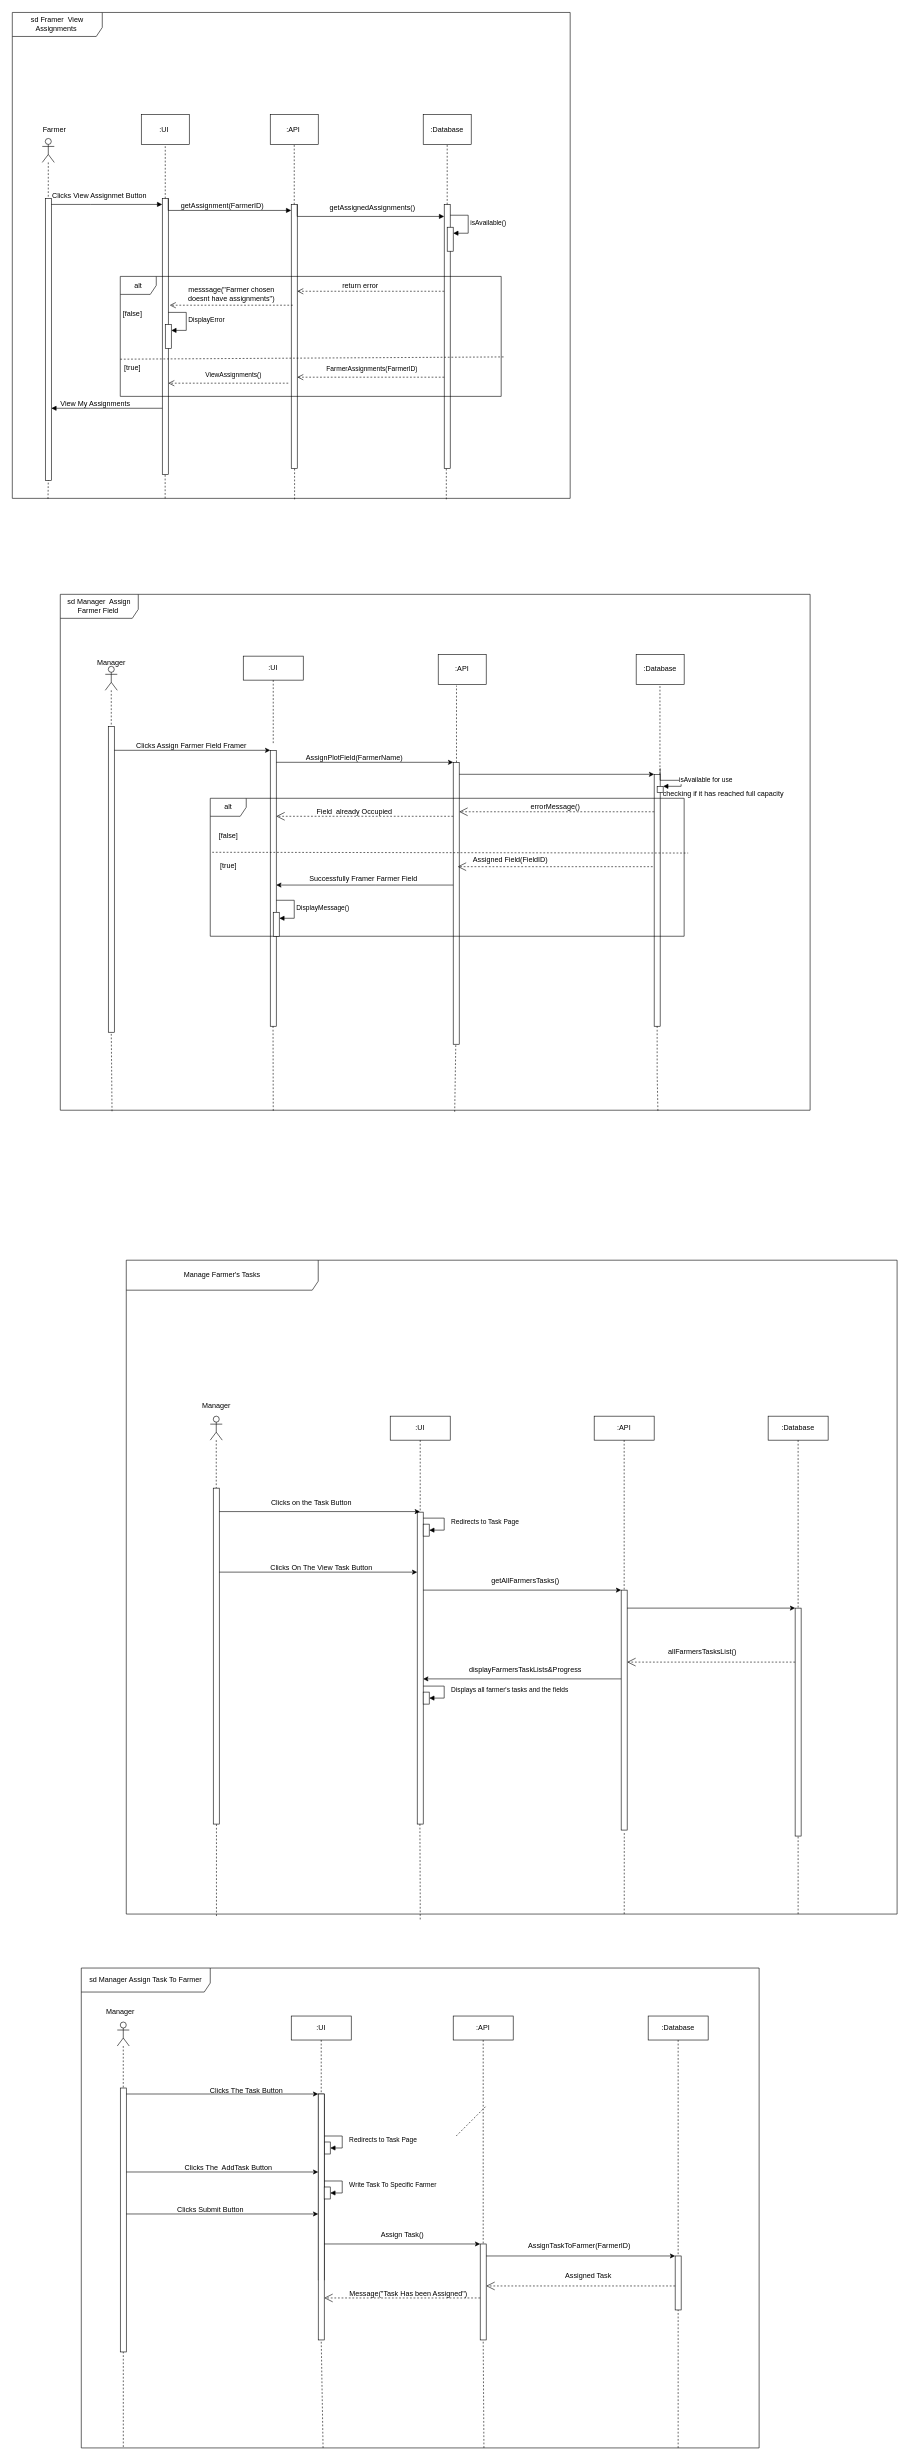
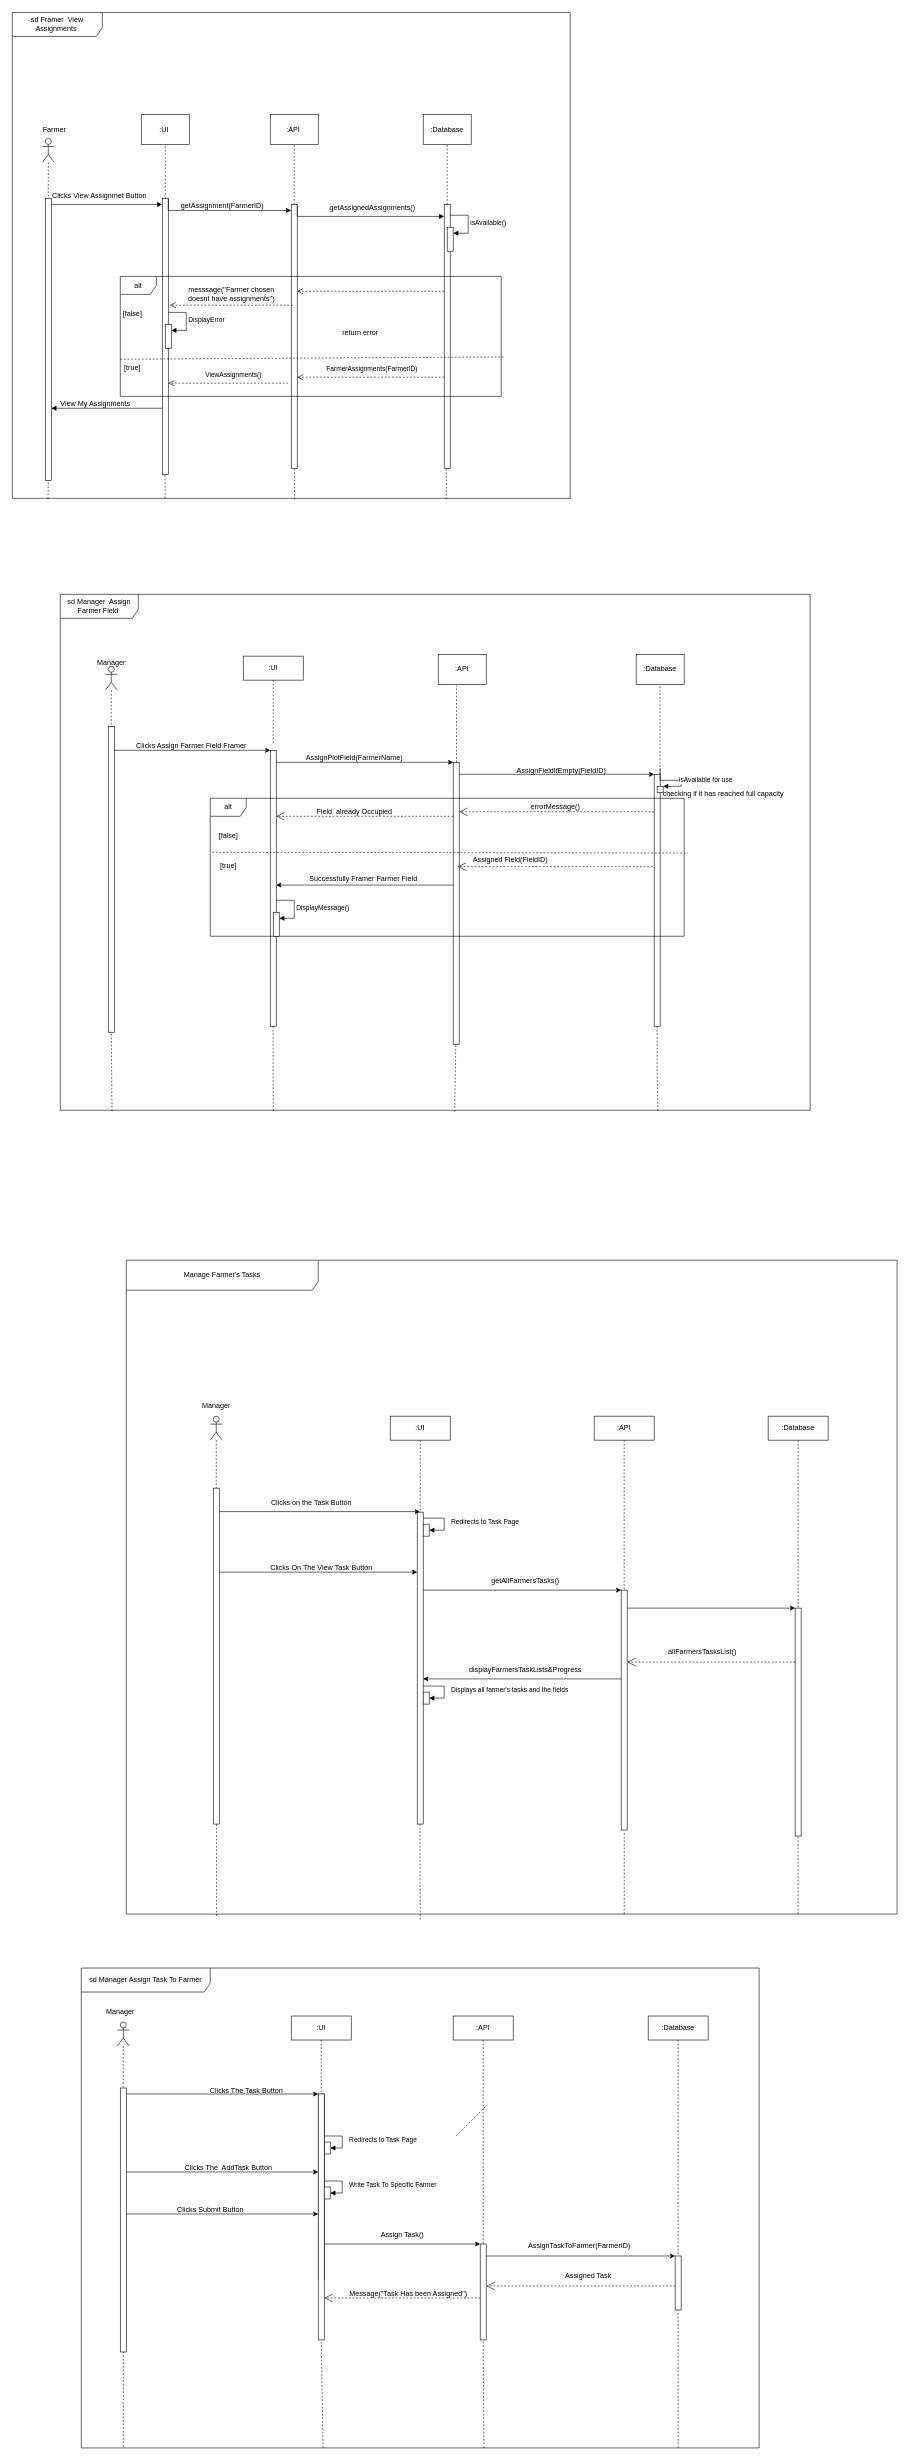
(360, 285) -> (360, 333)
none -> (561, 771)
